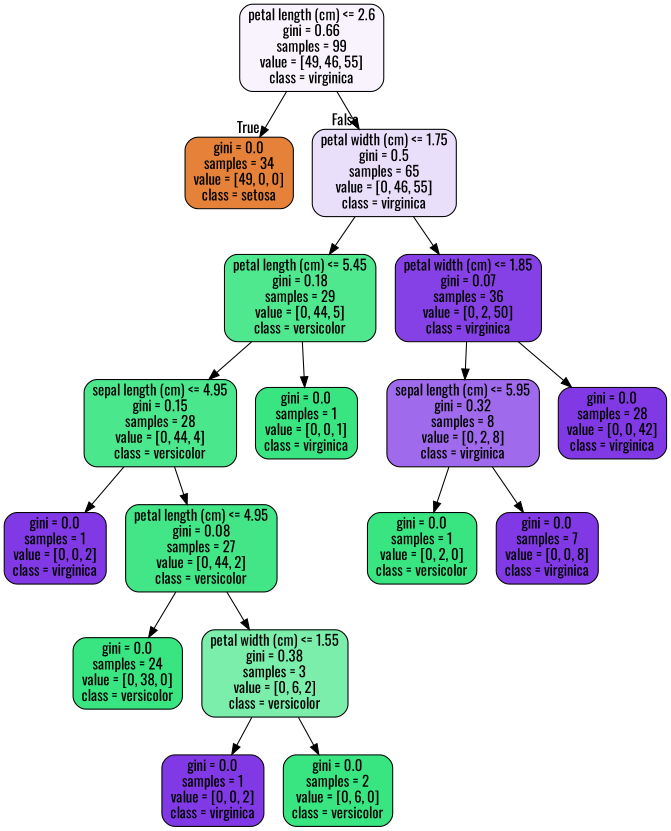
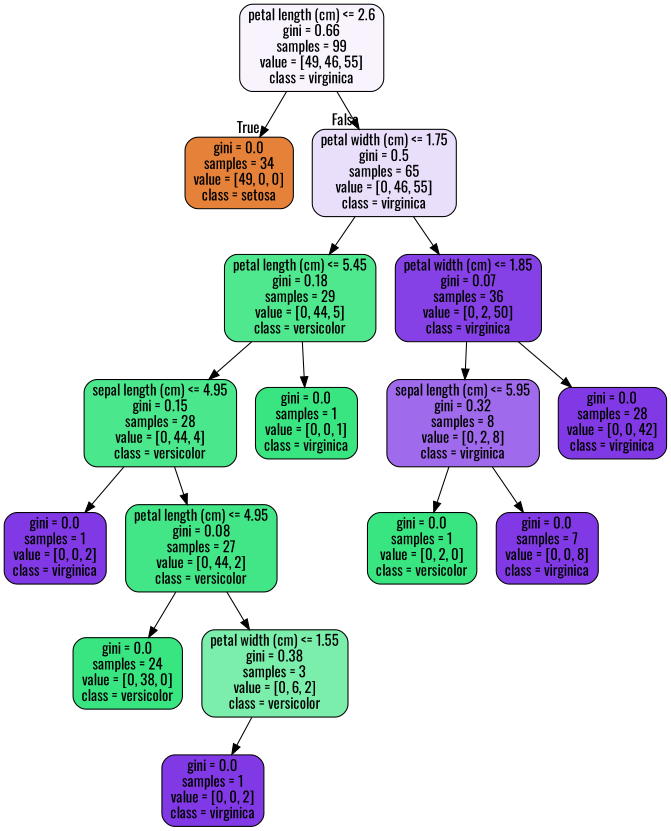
(338, 791) -> none
